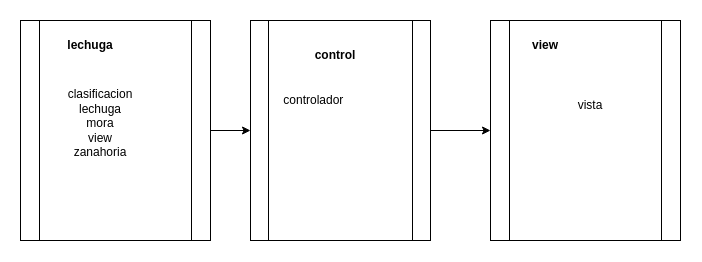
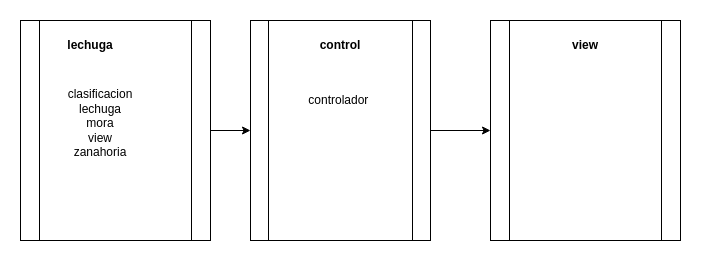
(546, 46) -> (586, 46)
(336, 56) -> (341, 46)
(316, 101) -> (341, 101)
(591, 106) -> none
